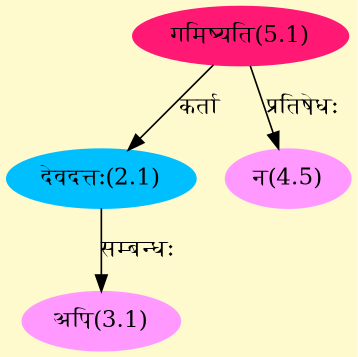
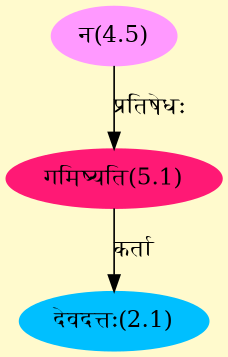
(262, 99) -> (114, 99)
(101, 321) -> none
